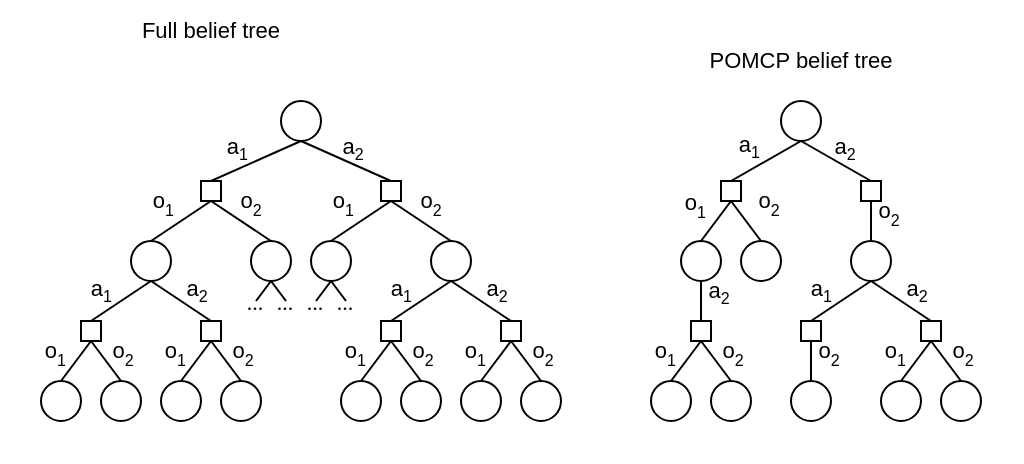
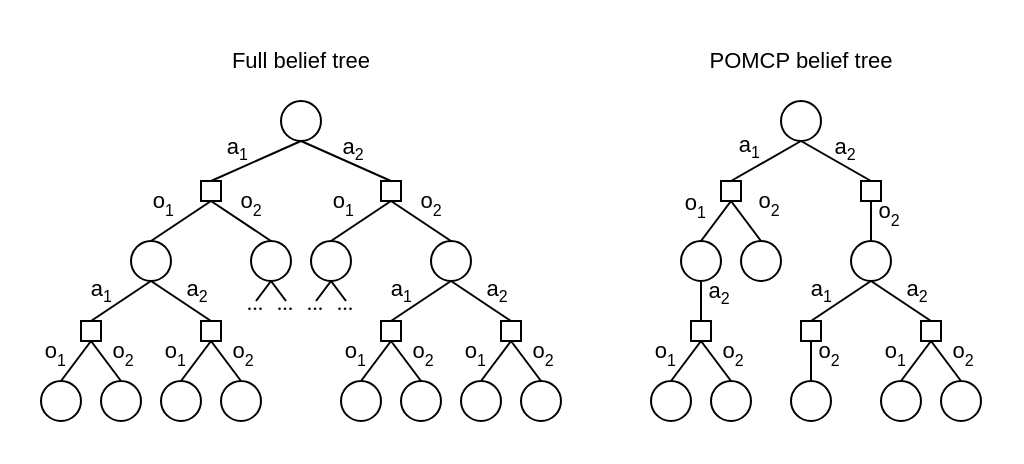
(211, 31) -> (301, 61)
